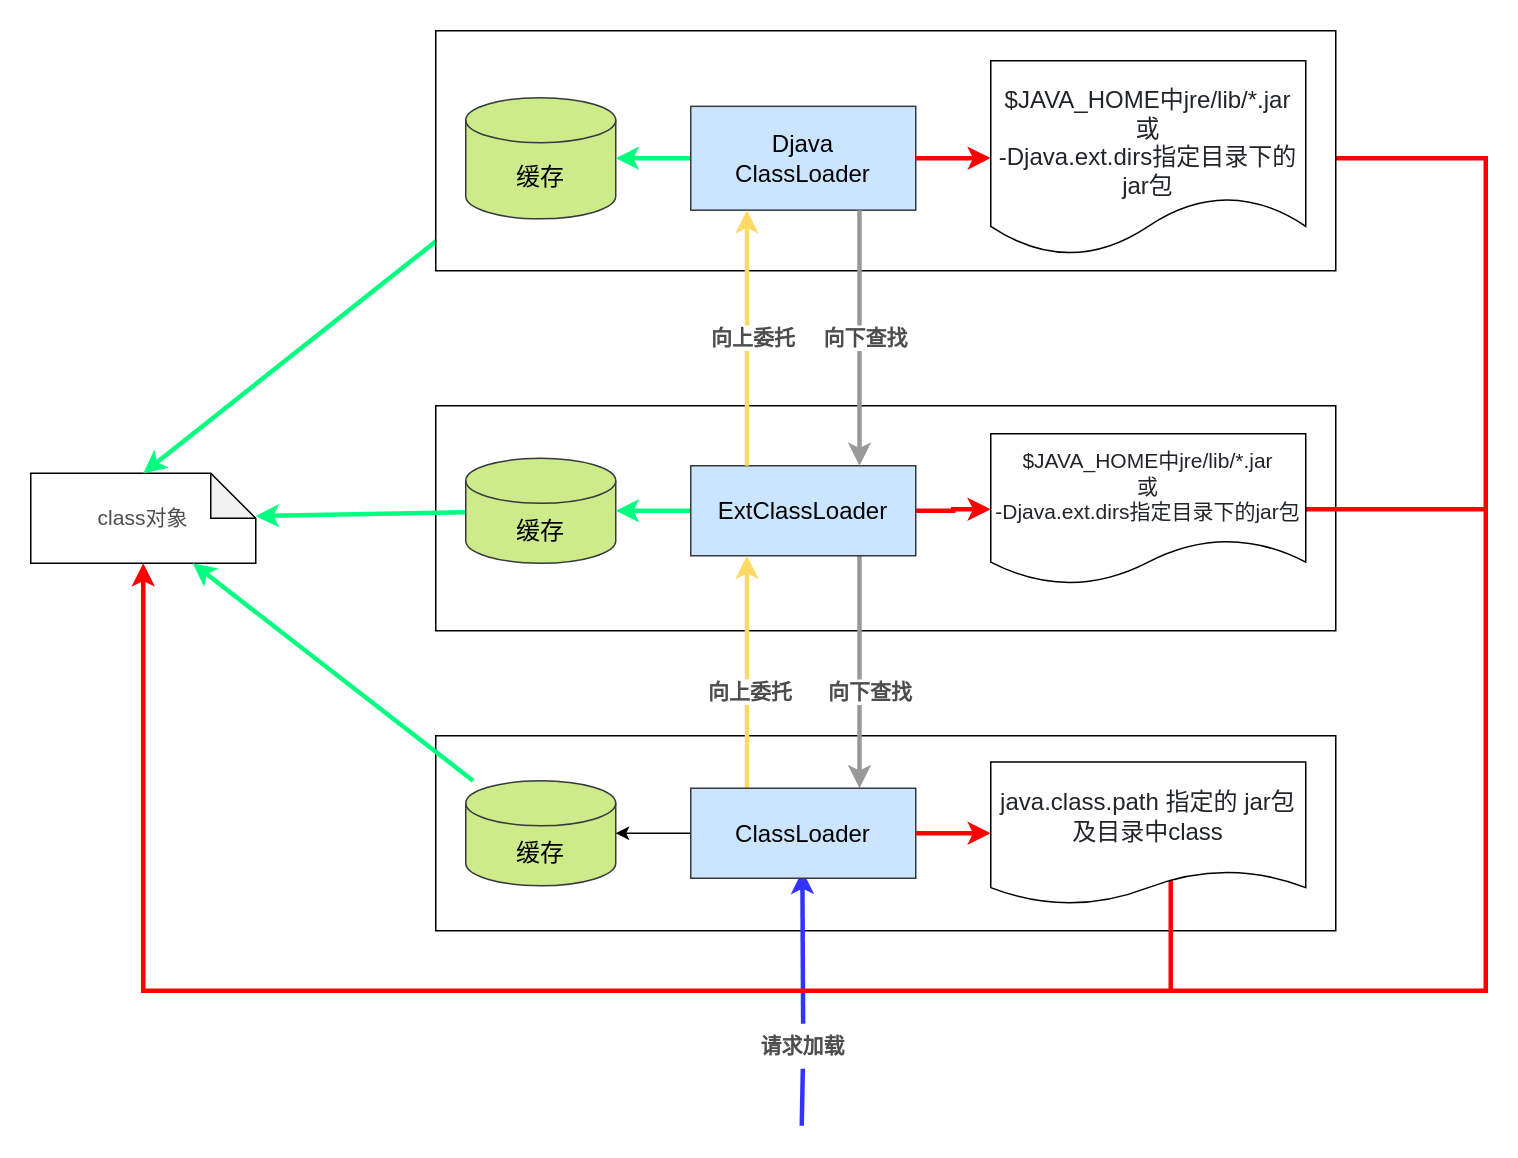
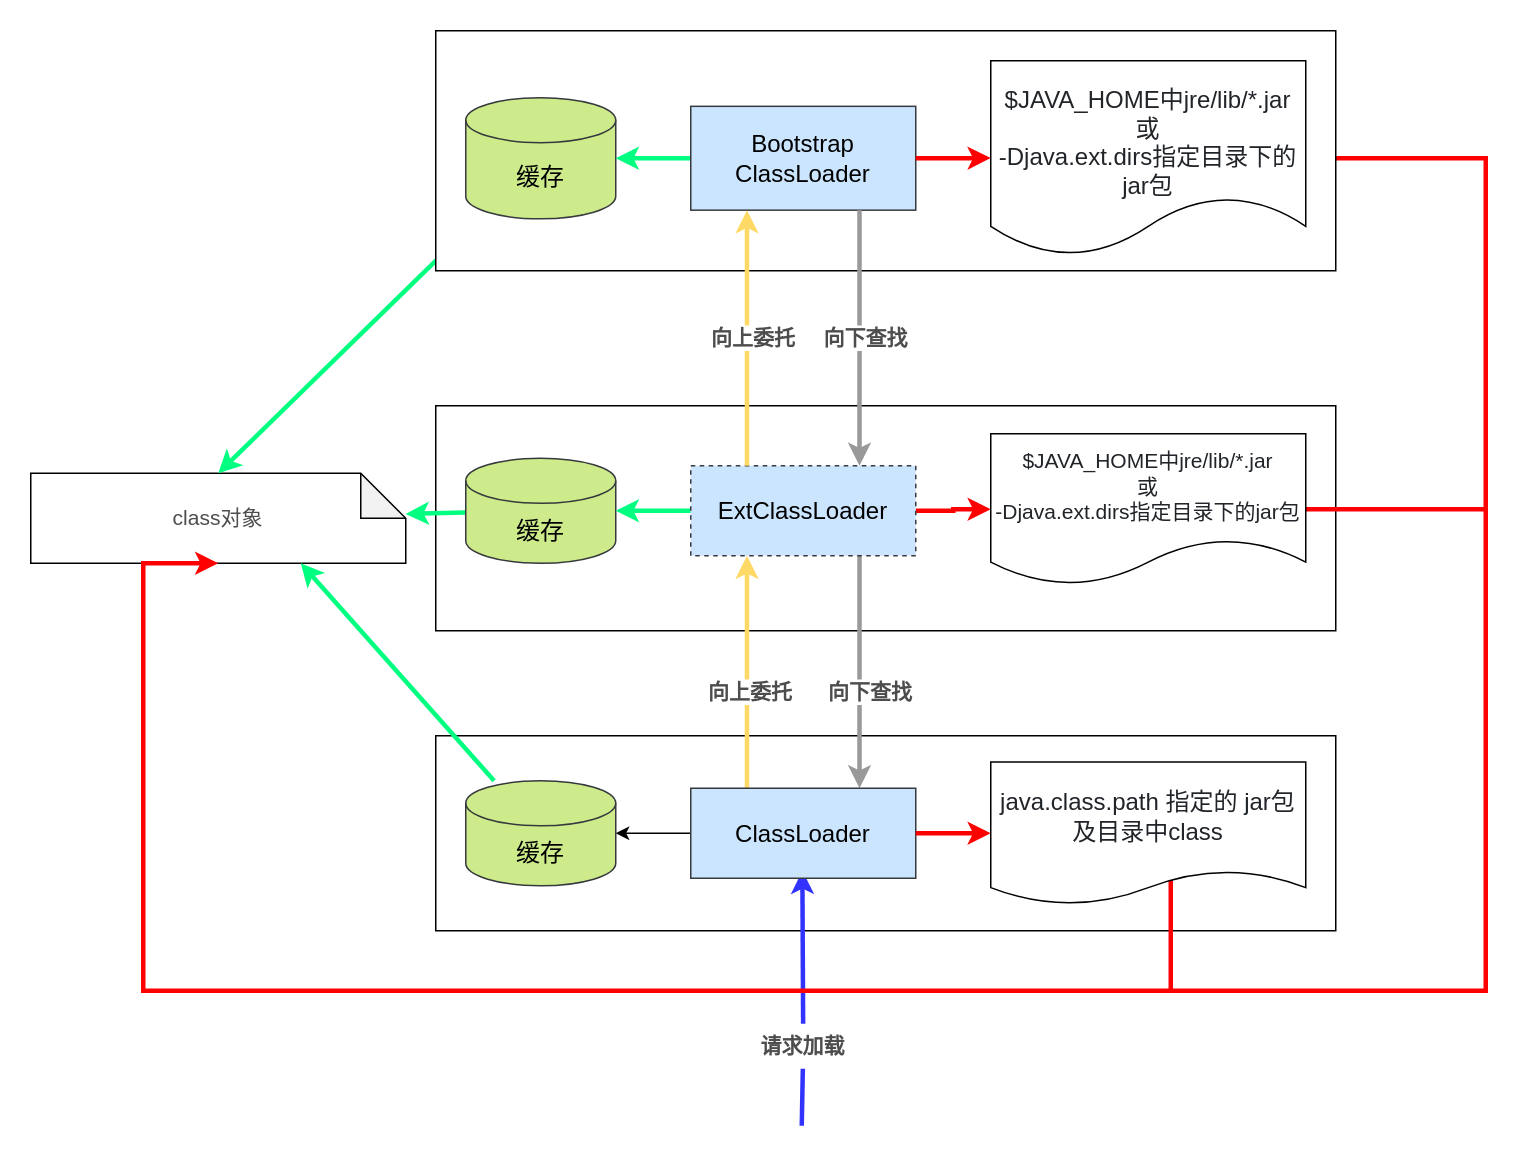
(803, 158) -> (803, 158)
(803, 511) -> (803, 511)
(143, 518) -> (218, 518)
